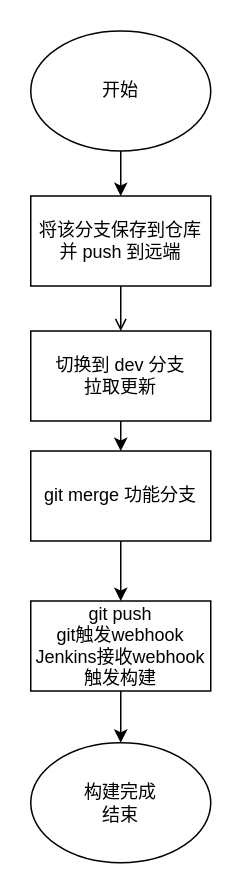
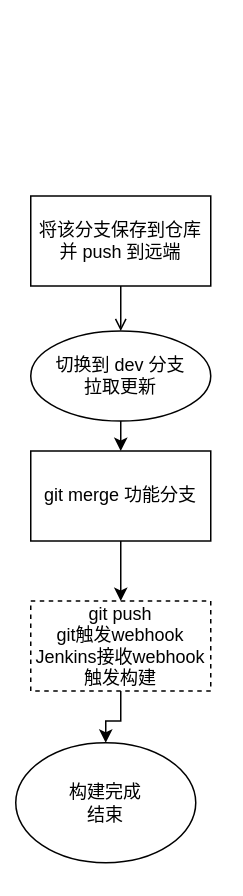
(121, 91) -> none
(121, 168) -> none
(121, 376) -> (121, 376)
(121, 646) -> (121, 646)
(121, 803) -> (106, 803)
